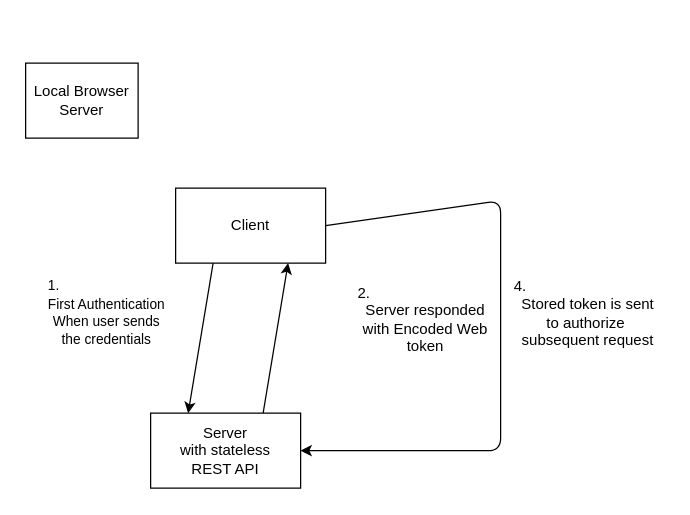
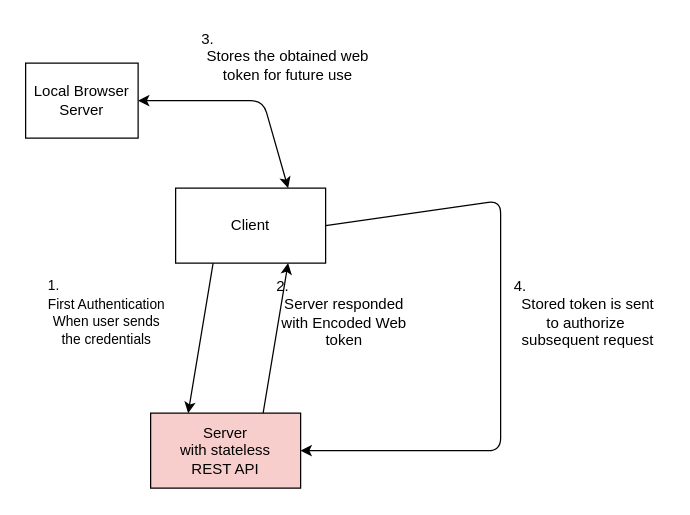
none -> (288, 57)
none -> (244, 101)
(426, 319) -> (344, 313)
(226, 451) -> (226, 451)
